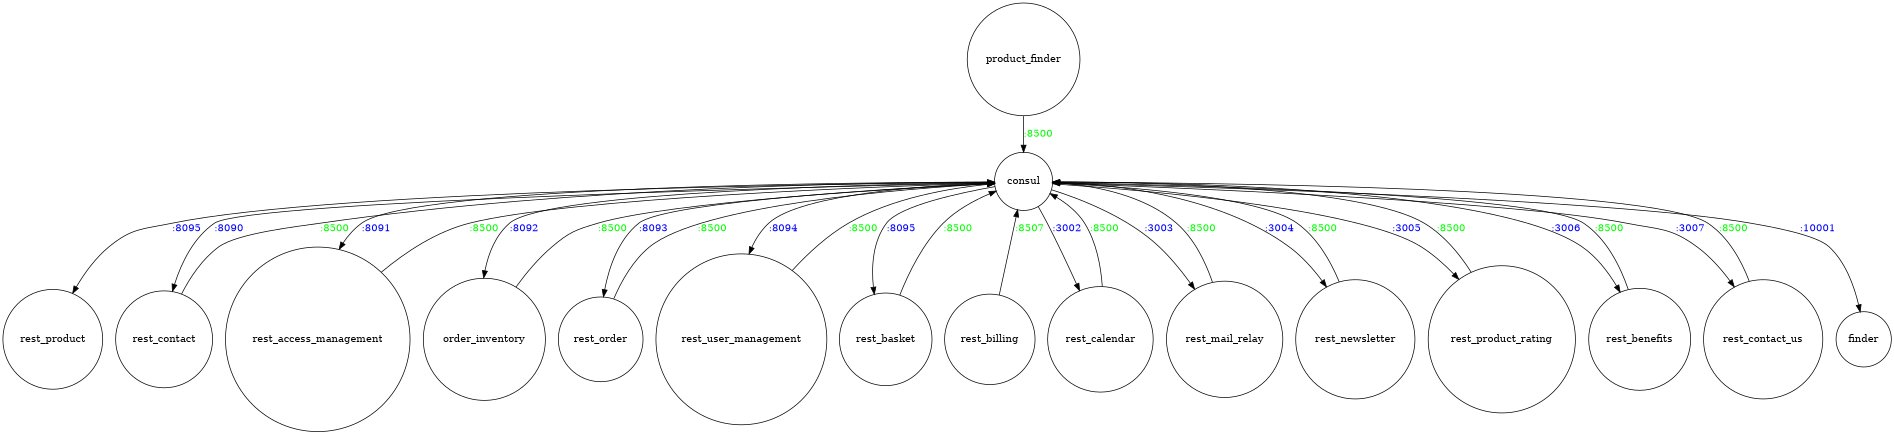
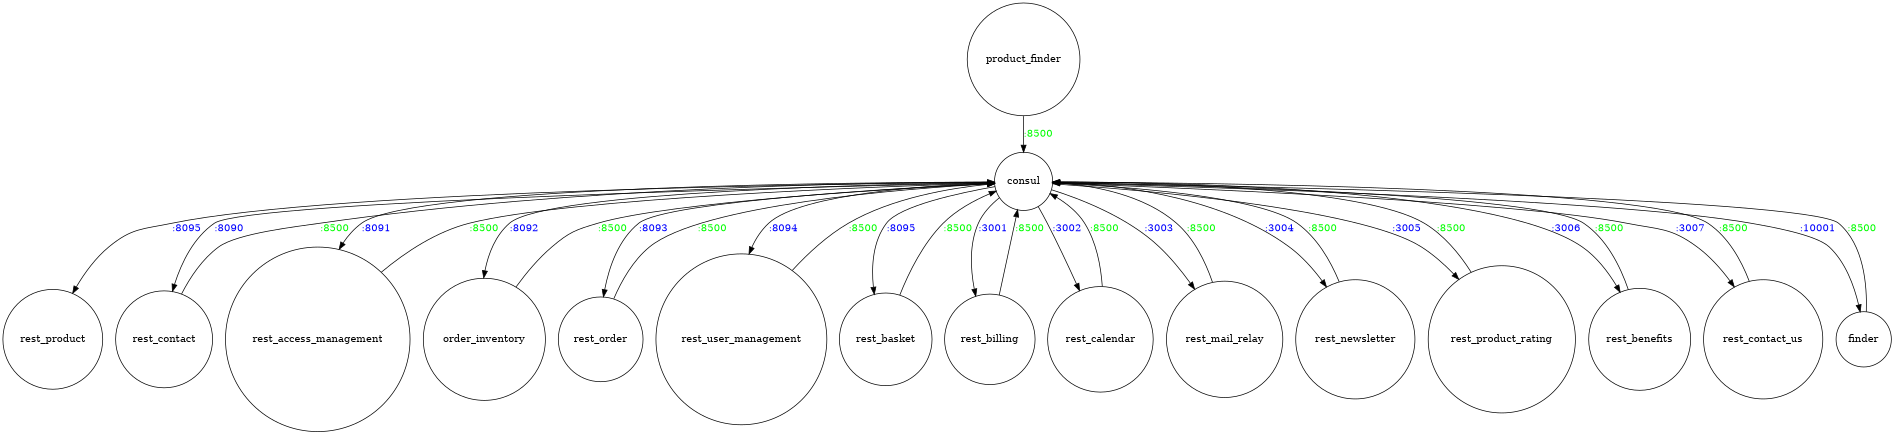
none -> (1629, 201)
(1030, 229) -> (1030, 229)
none -> (973, 239)
